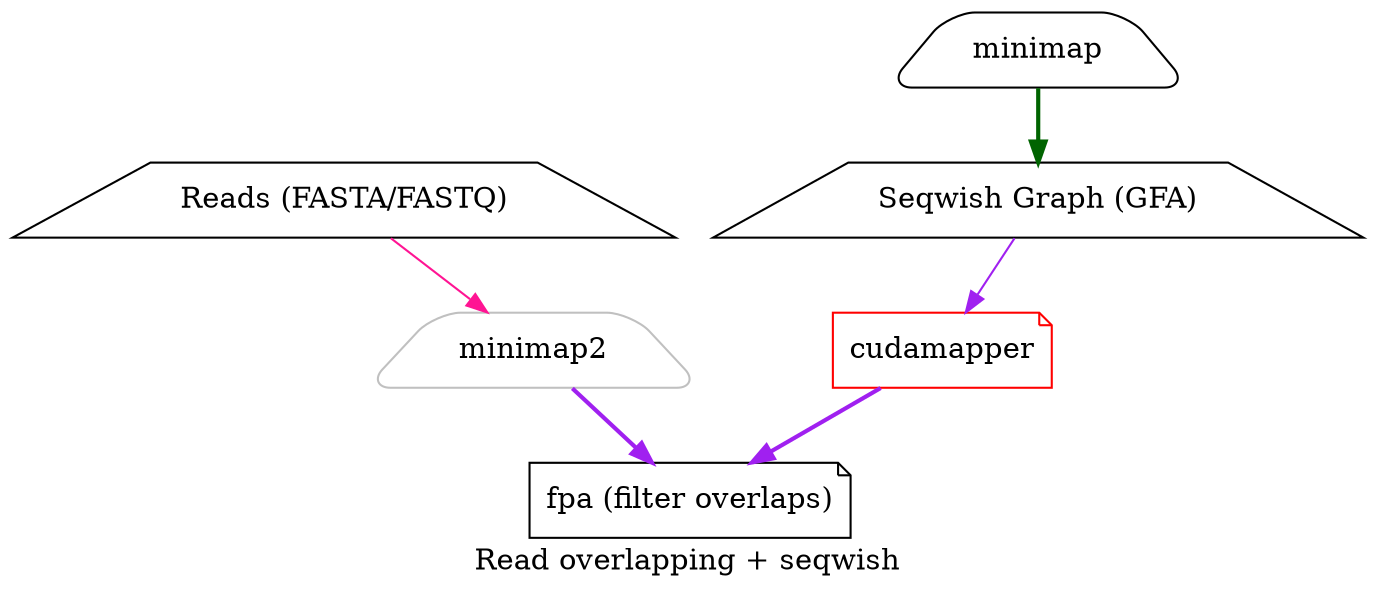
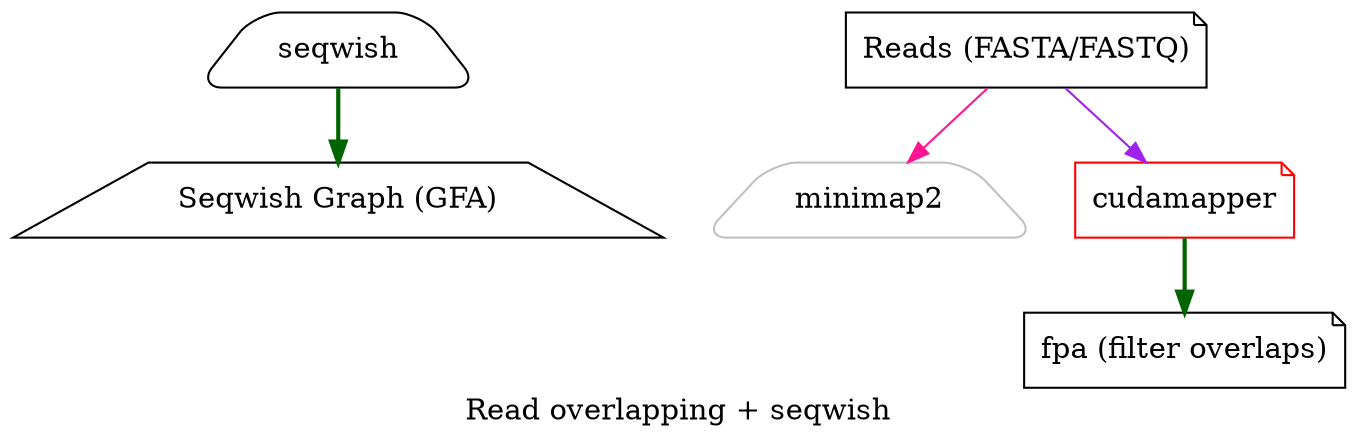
(1038, 50) -> (338, 50)
(344, 200) -> (1026, 50)
(996, 266) -> (1098, 118)
(604, 418) -> none
(825, 420) -> (1185, 265)
